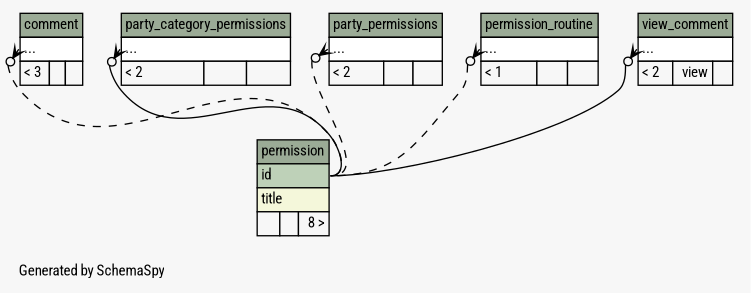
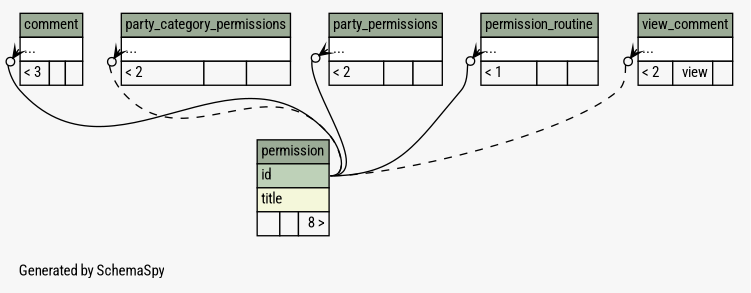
(195, 107) -> (195, 107)
(236, 111) -> (236, 111)
(333, 122) -> (333, 122)
(417, 142) -> (417, 142)
(493, 146) -> (493, 146)
